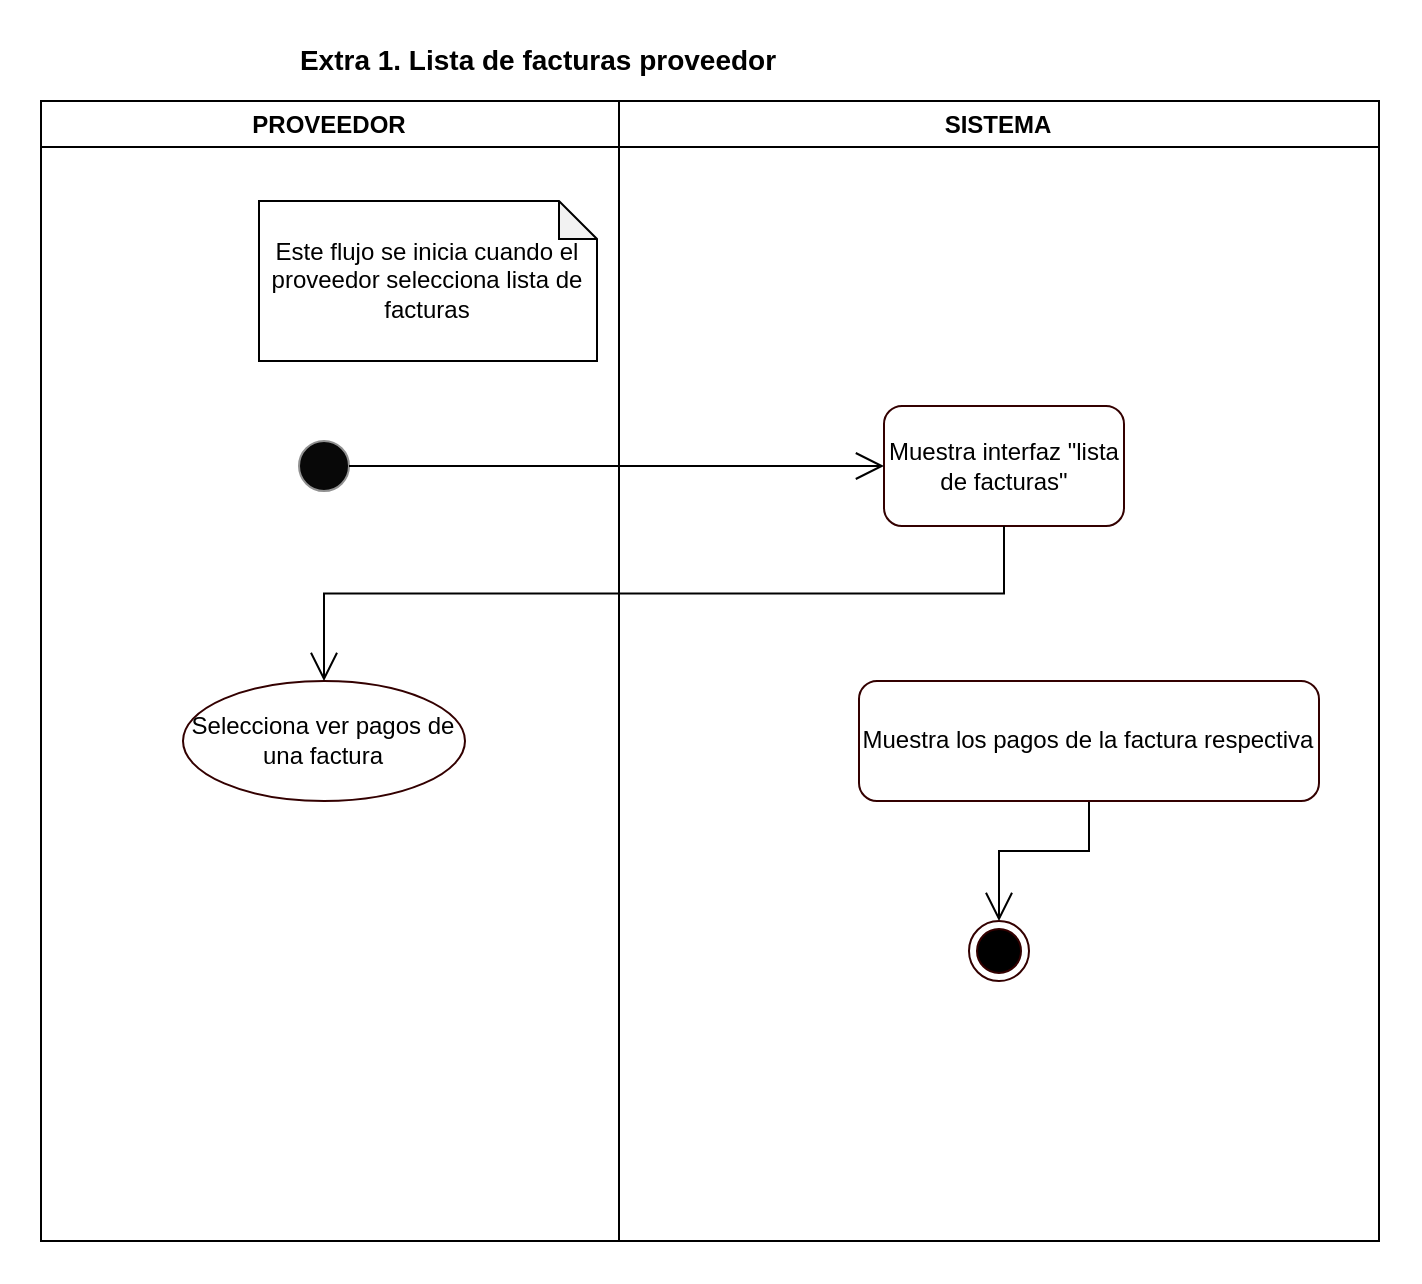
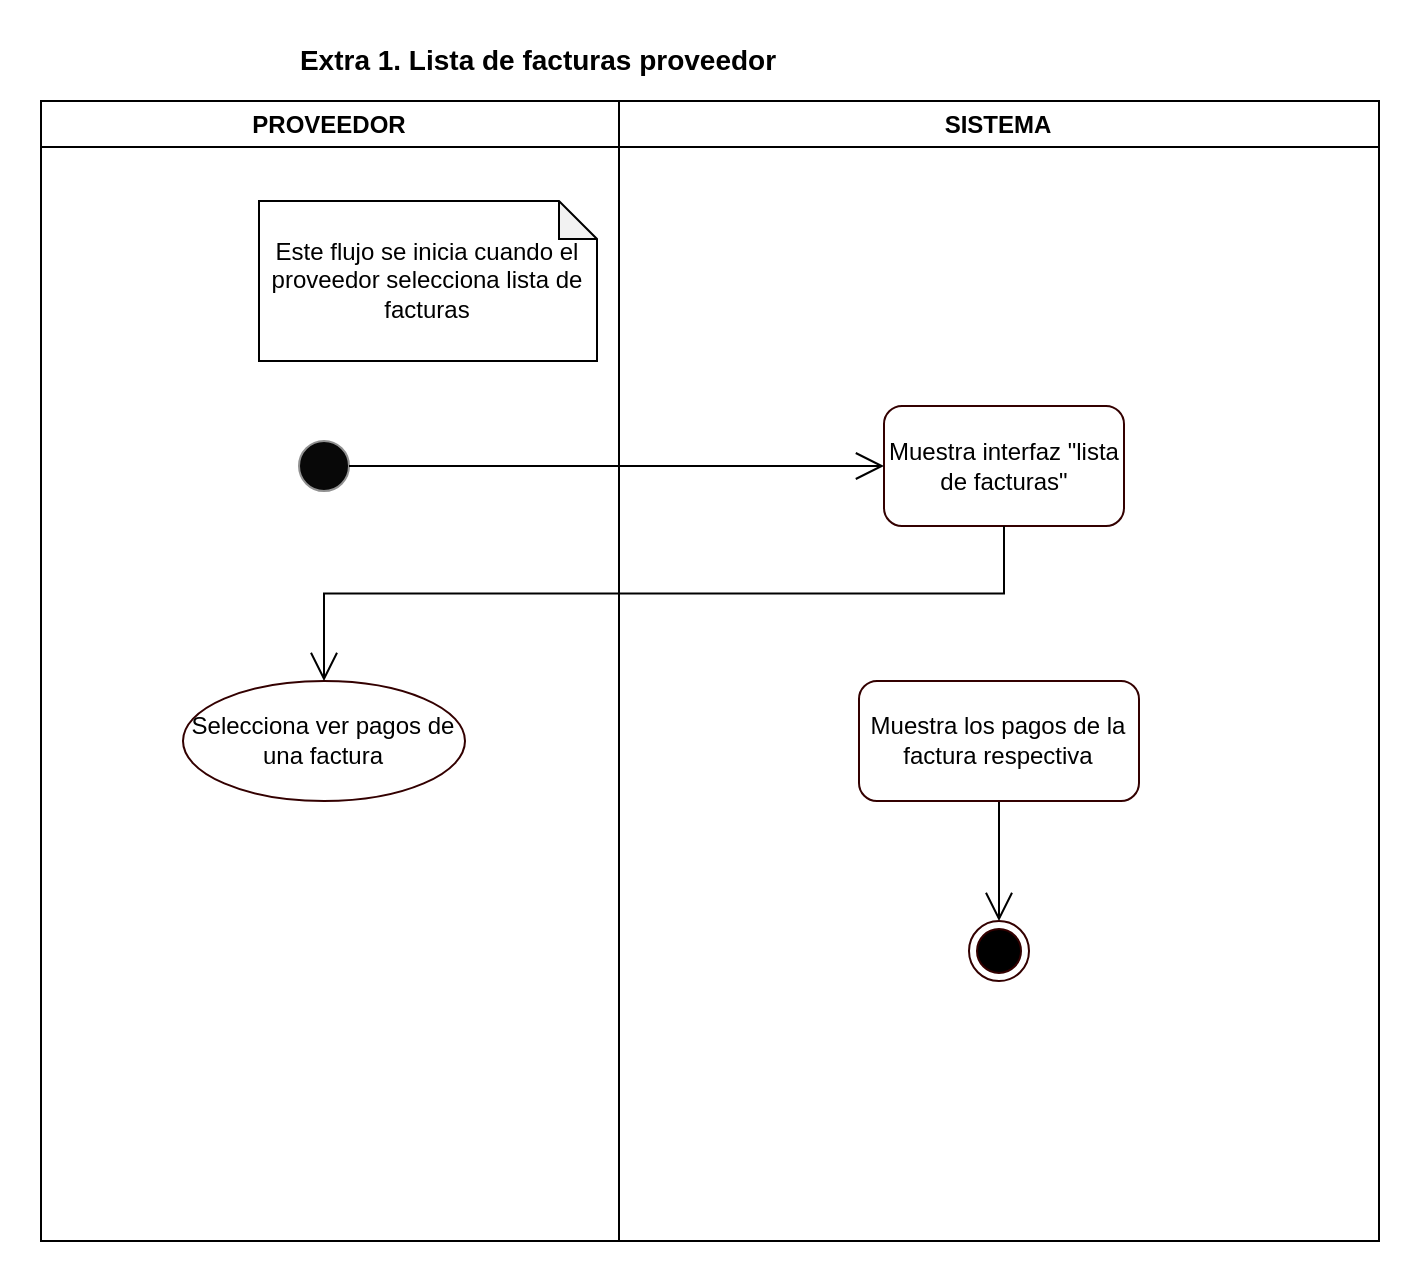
(1089, 741) -> (999, 741)
